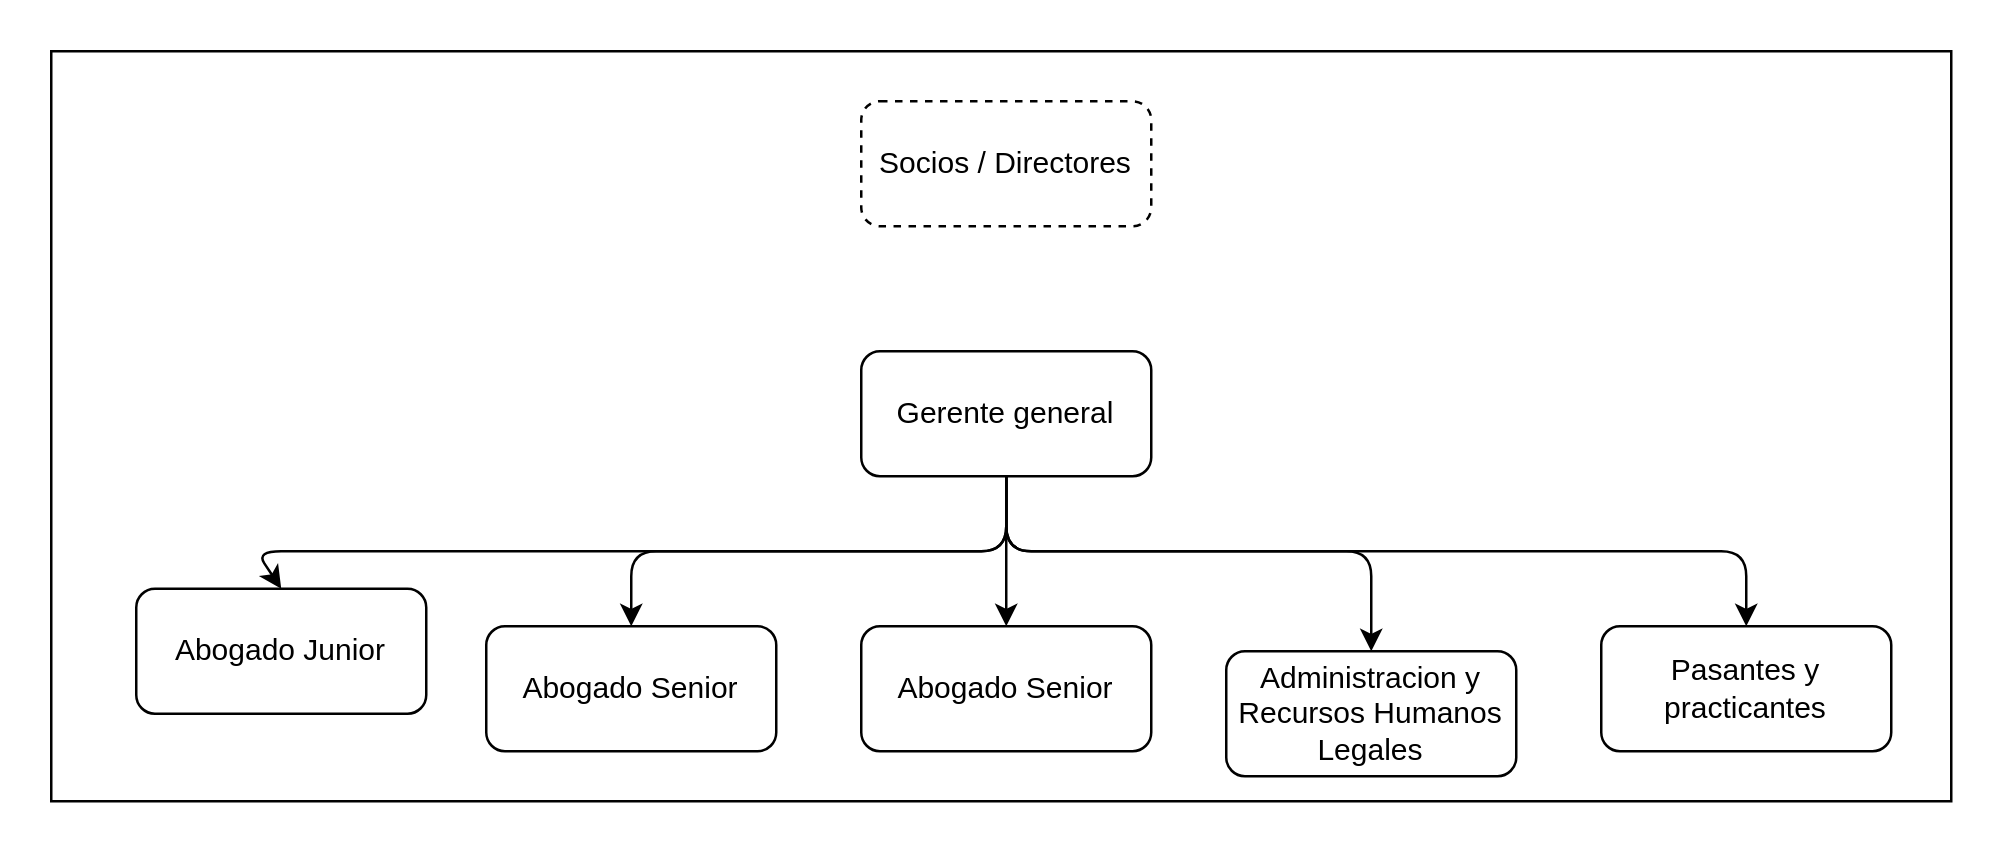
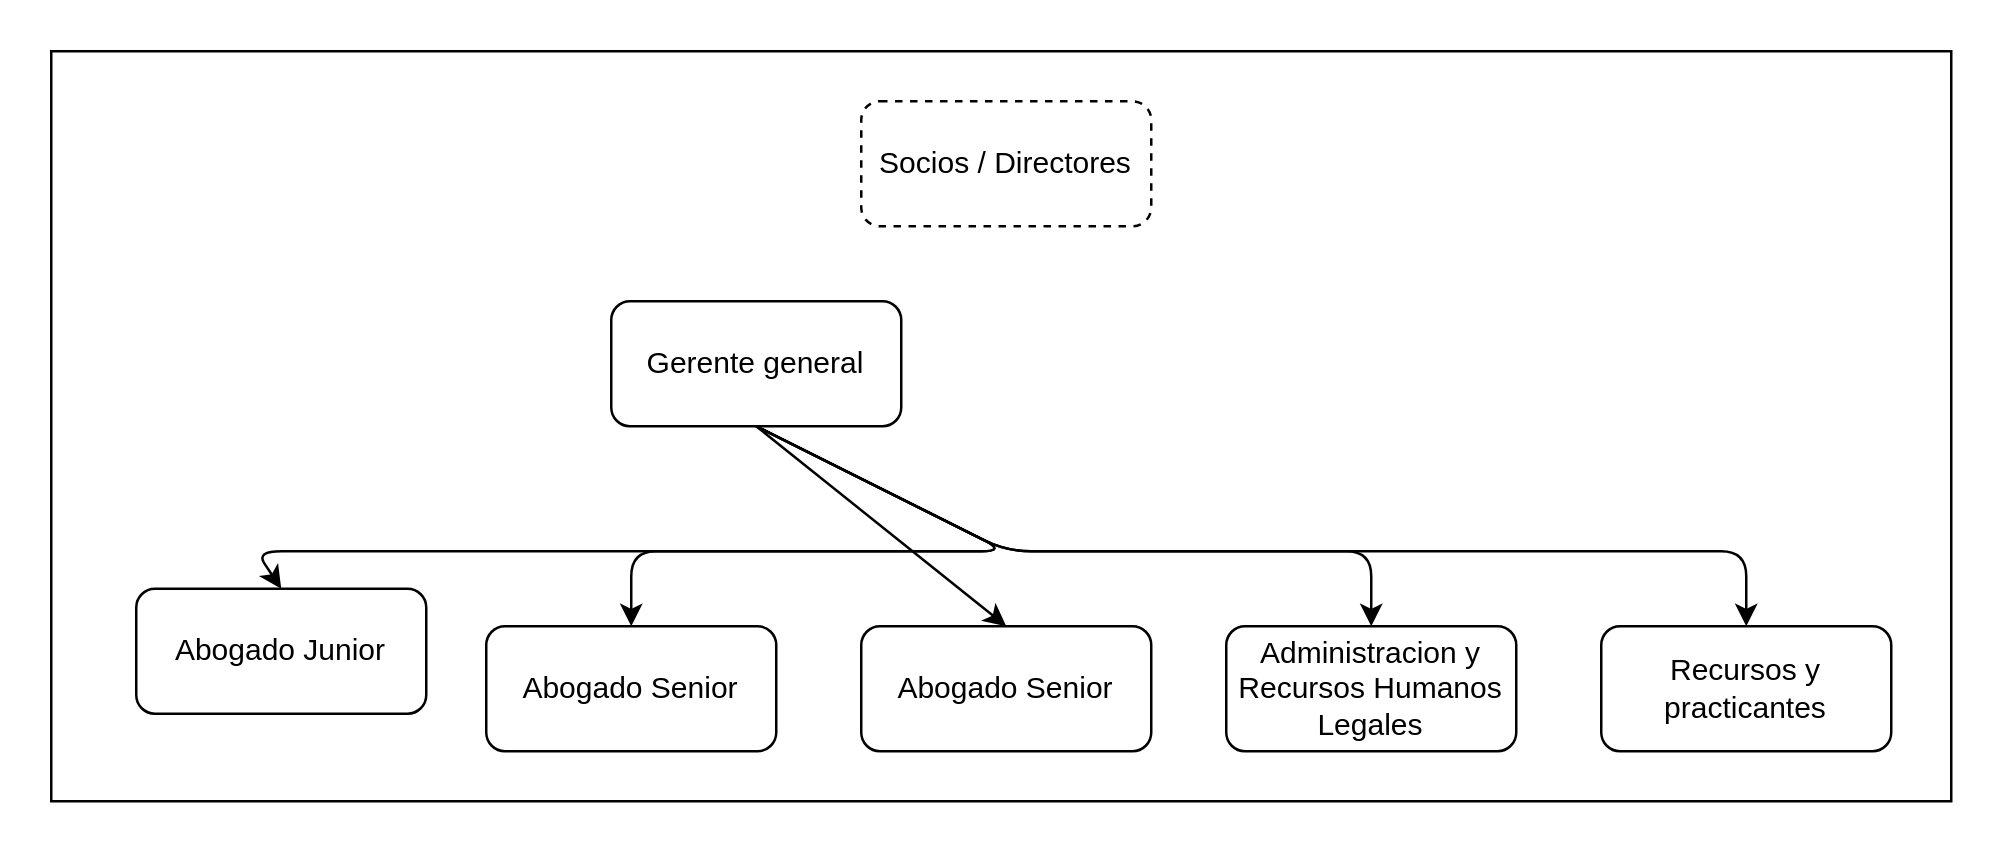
(1006, 414) -> (756, 364)
(1746, 689) -> (1746, 689)
(1371, 714) -> (1371, 689)
